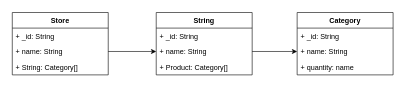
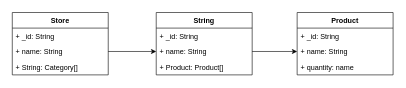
(345, 20) -> (345, 20)
(199, 67) -> (197, 67)
